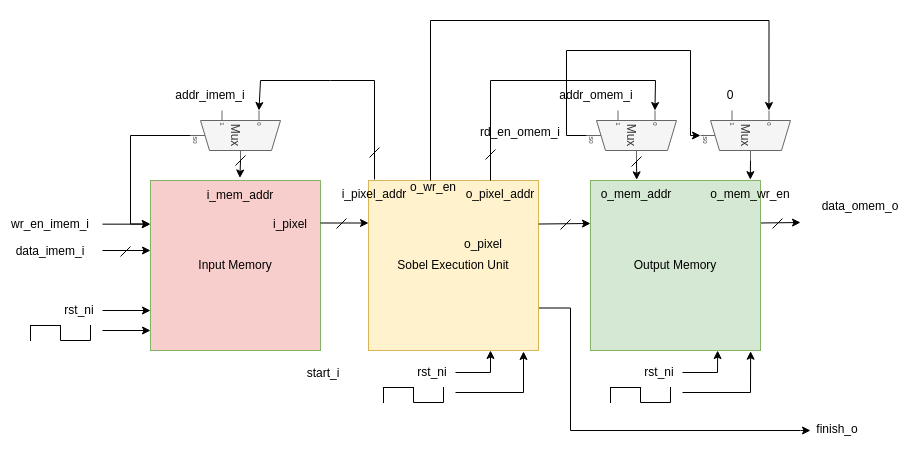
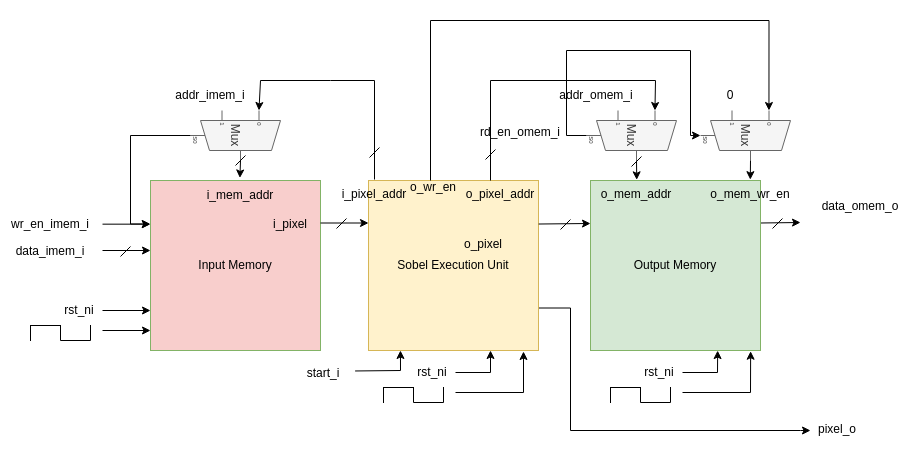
none -> (384, 371)
(838, 430) -> (838, 430)
